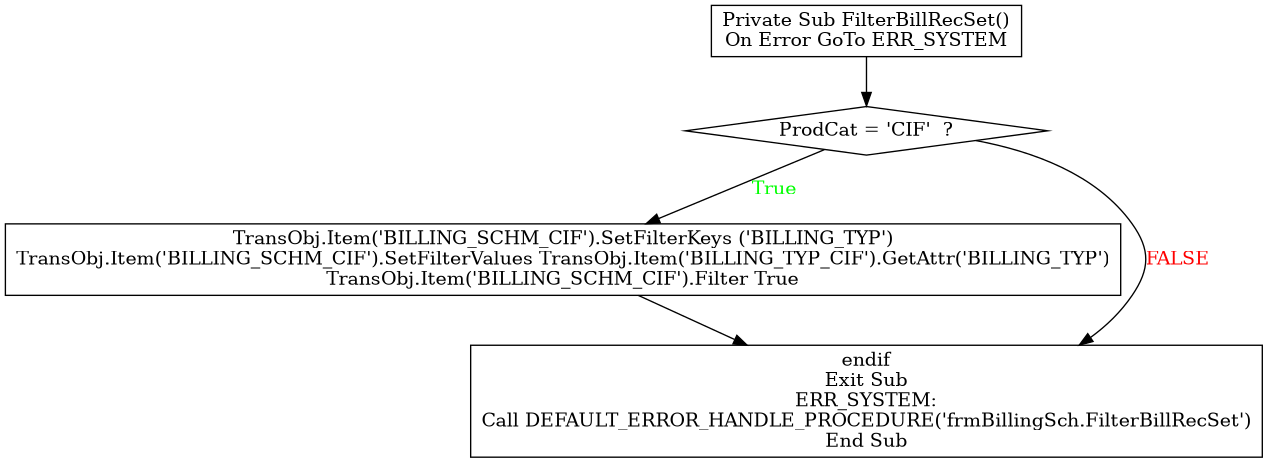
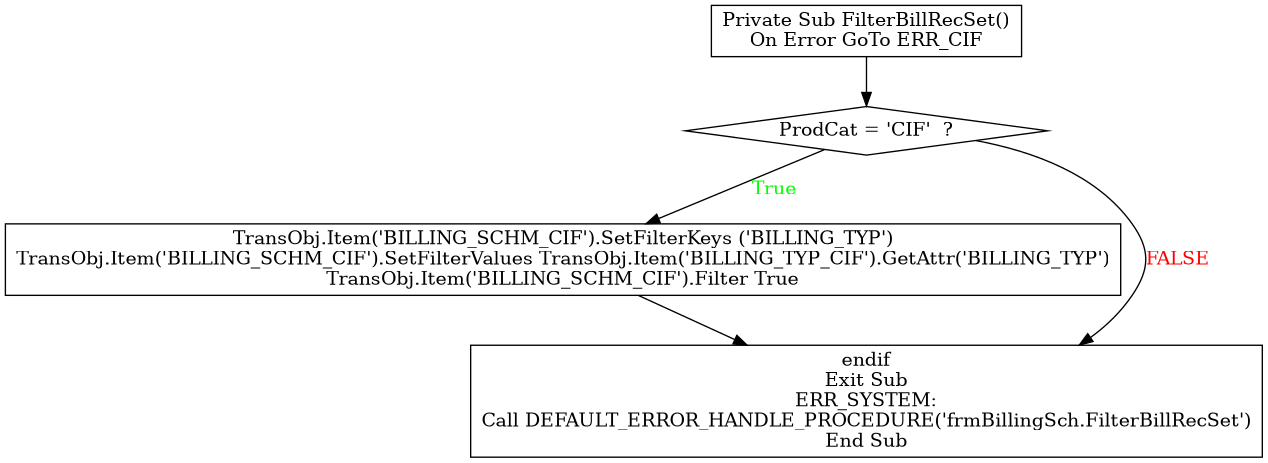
(866, 31) -> (866, 31)
